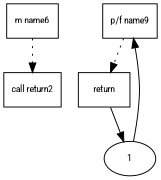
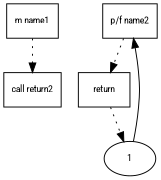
(32, 21) -> (32, 21)
(130, 21) -> (130, 21)
(115, 120) -> (115, 120)
